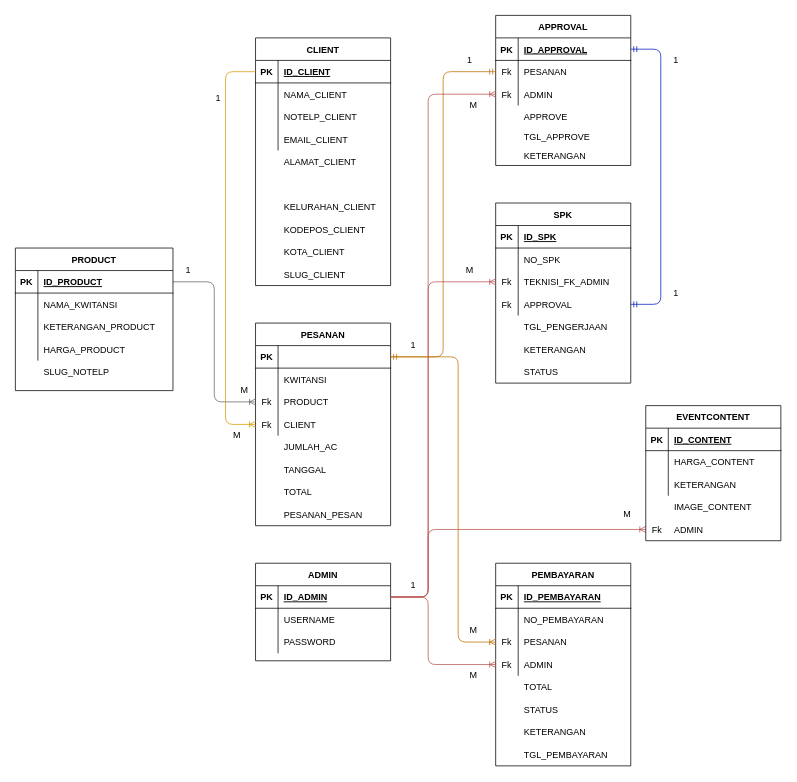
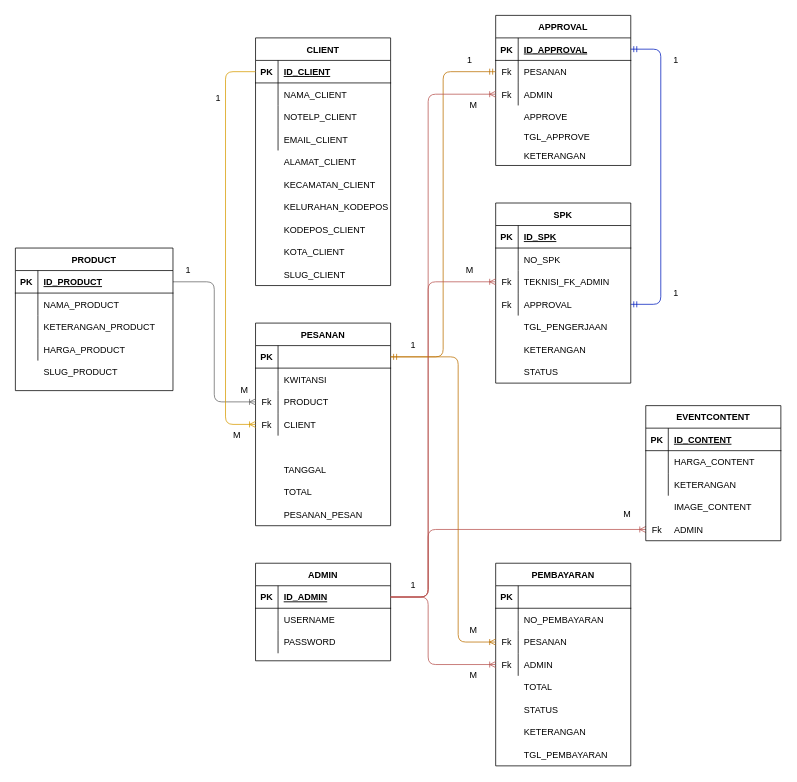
none -> (334, 184)
(324, 207) -> (326, 207)
(76, 305) -> (74, 305)
(71, 372) -> (74, 372)
(334, 447) -> none
(574, 597) -> none
